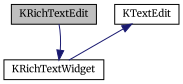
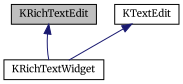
(60, 37) -> (47, 47)
